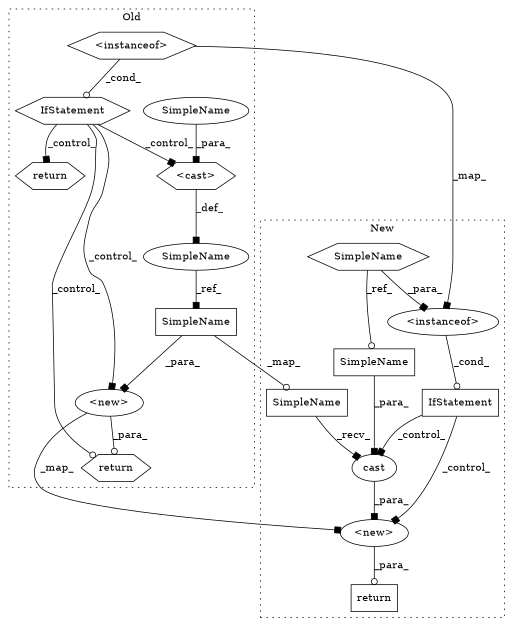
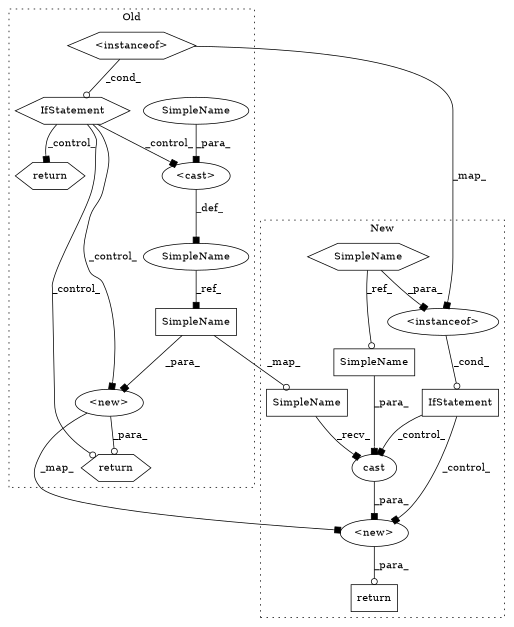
(196, 176) -> (196, 176)
